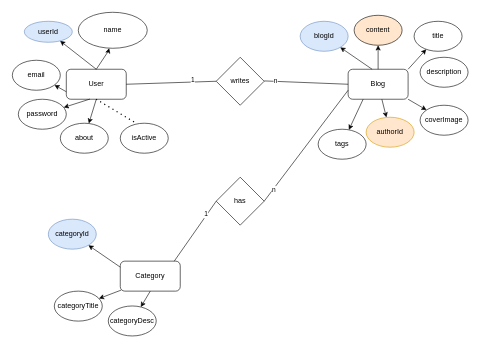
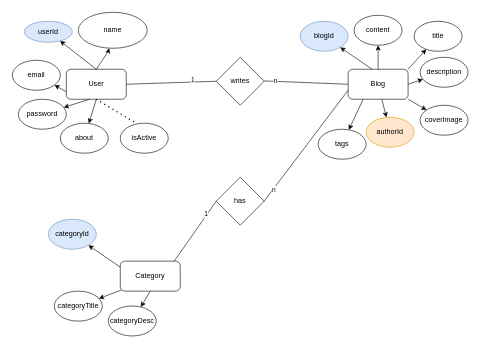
(378, 30) -> (378, 30)
none -> (413, 83)
